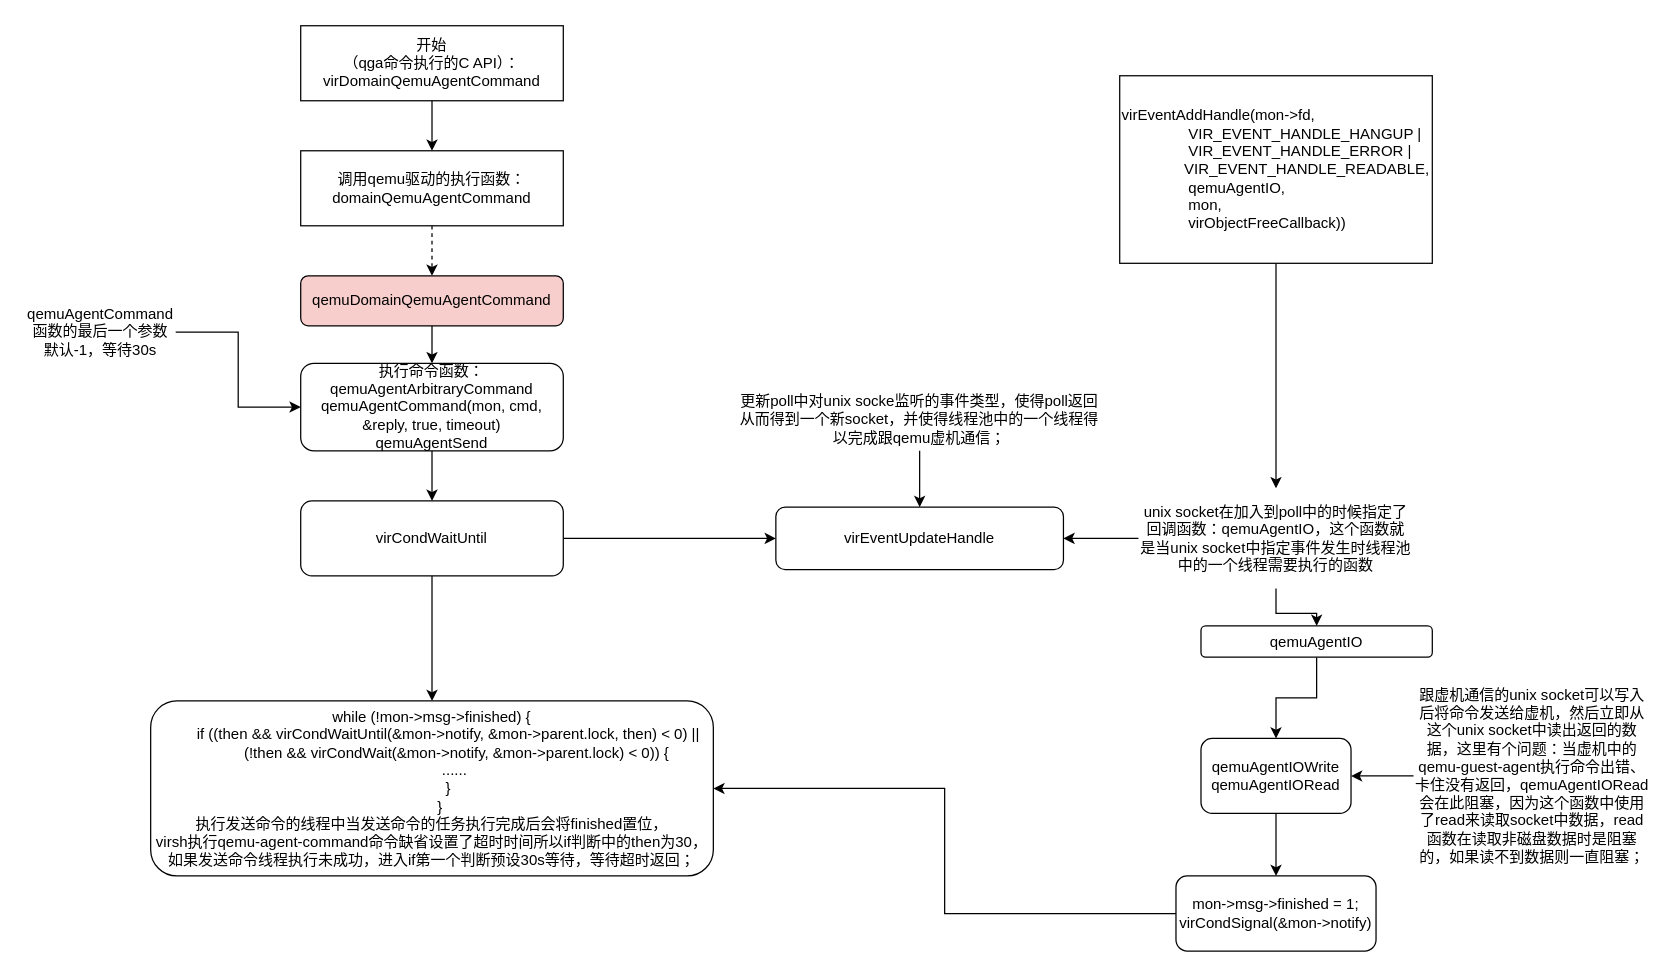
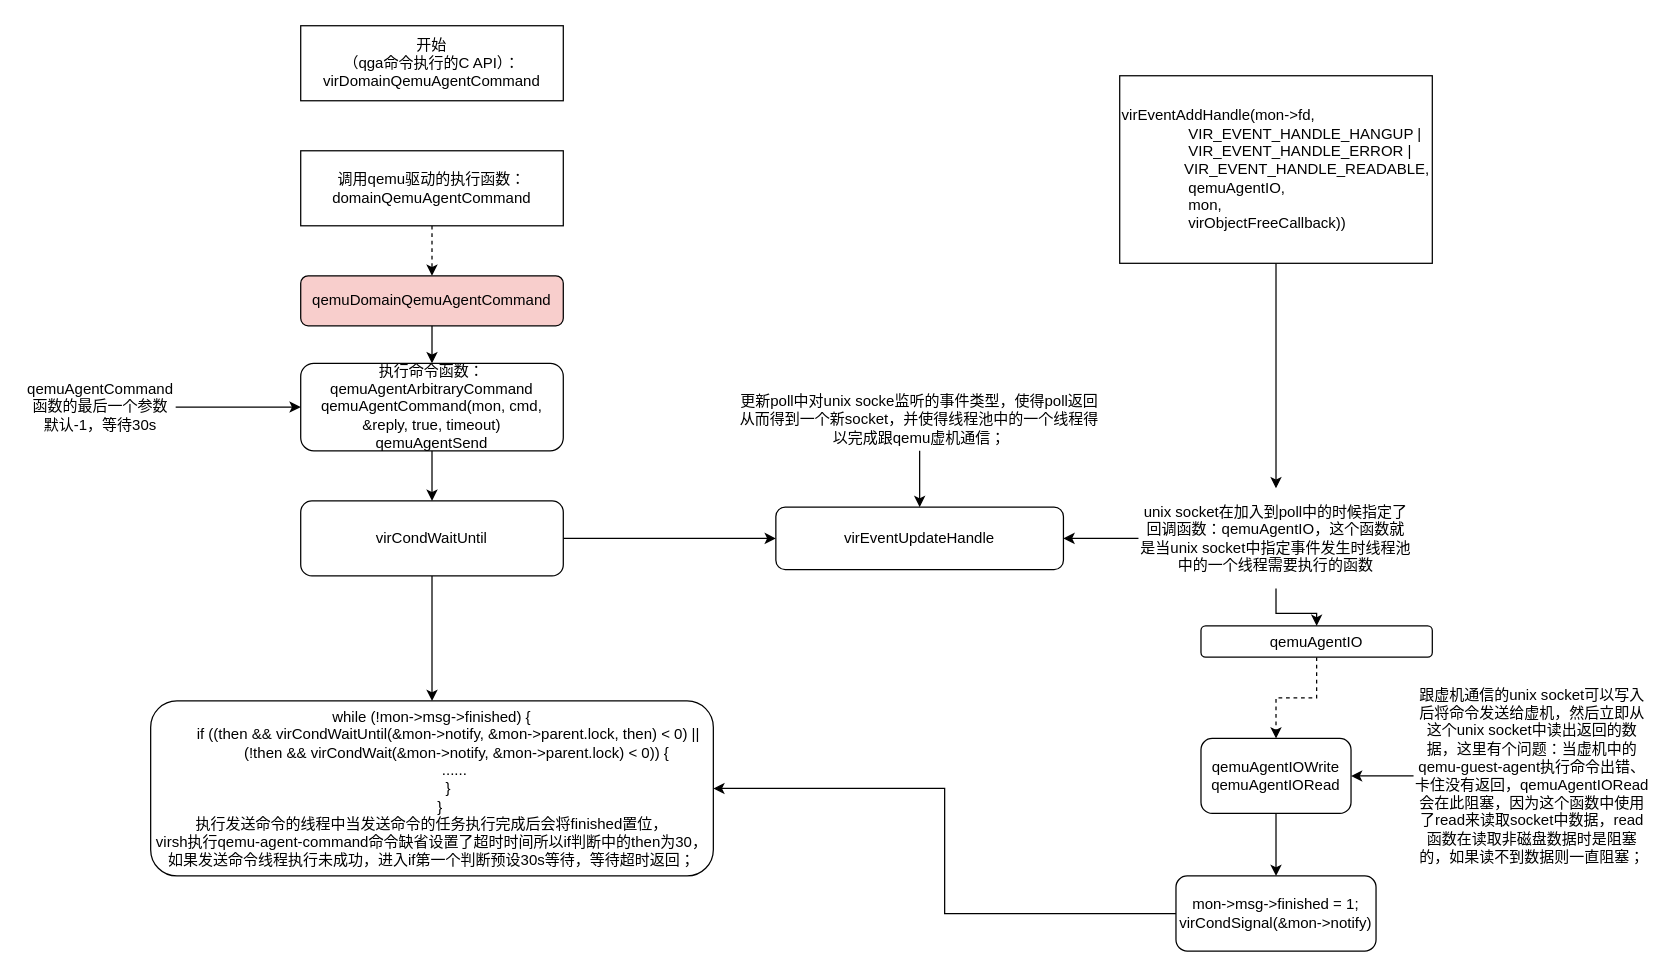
(432, 122) -> none
(101, 332) -> (101, 407)
(1299, 698) -> (1299, 698)
